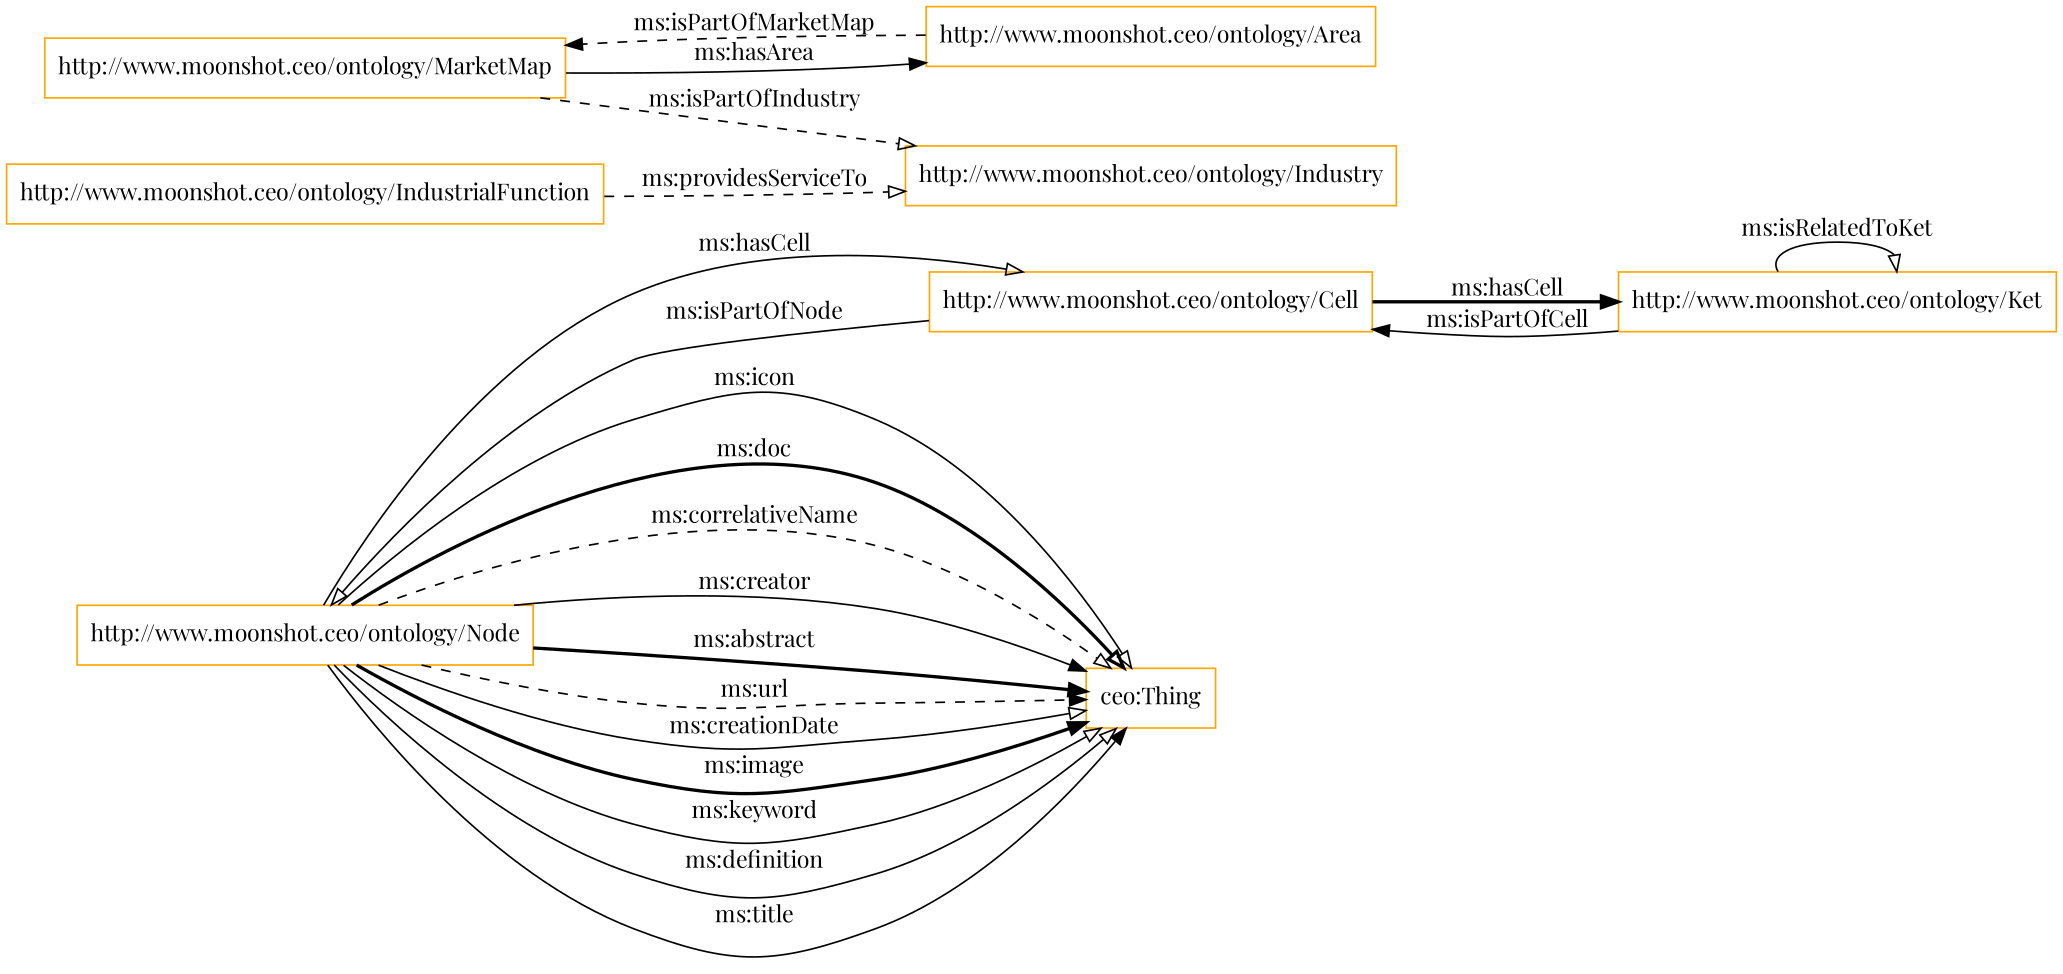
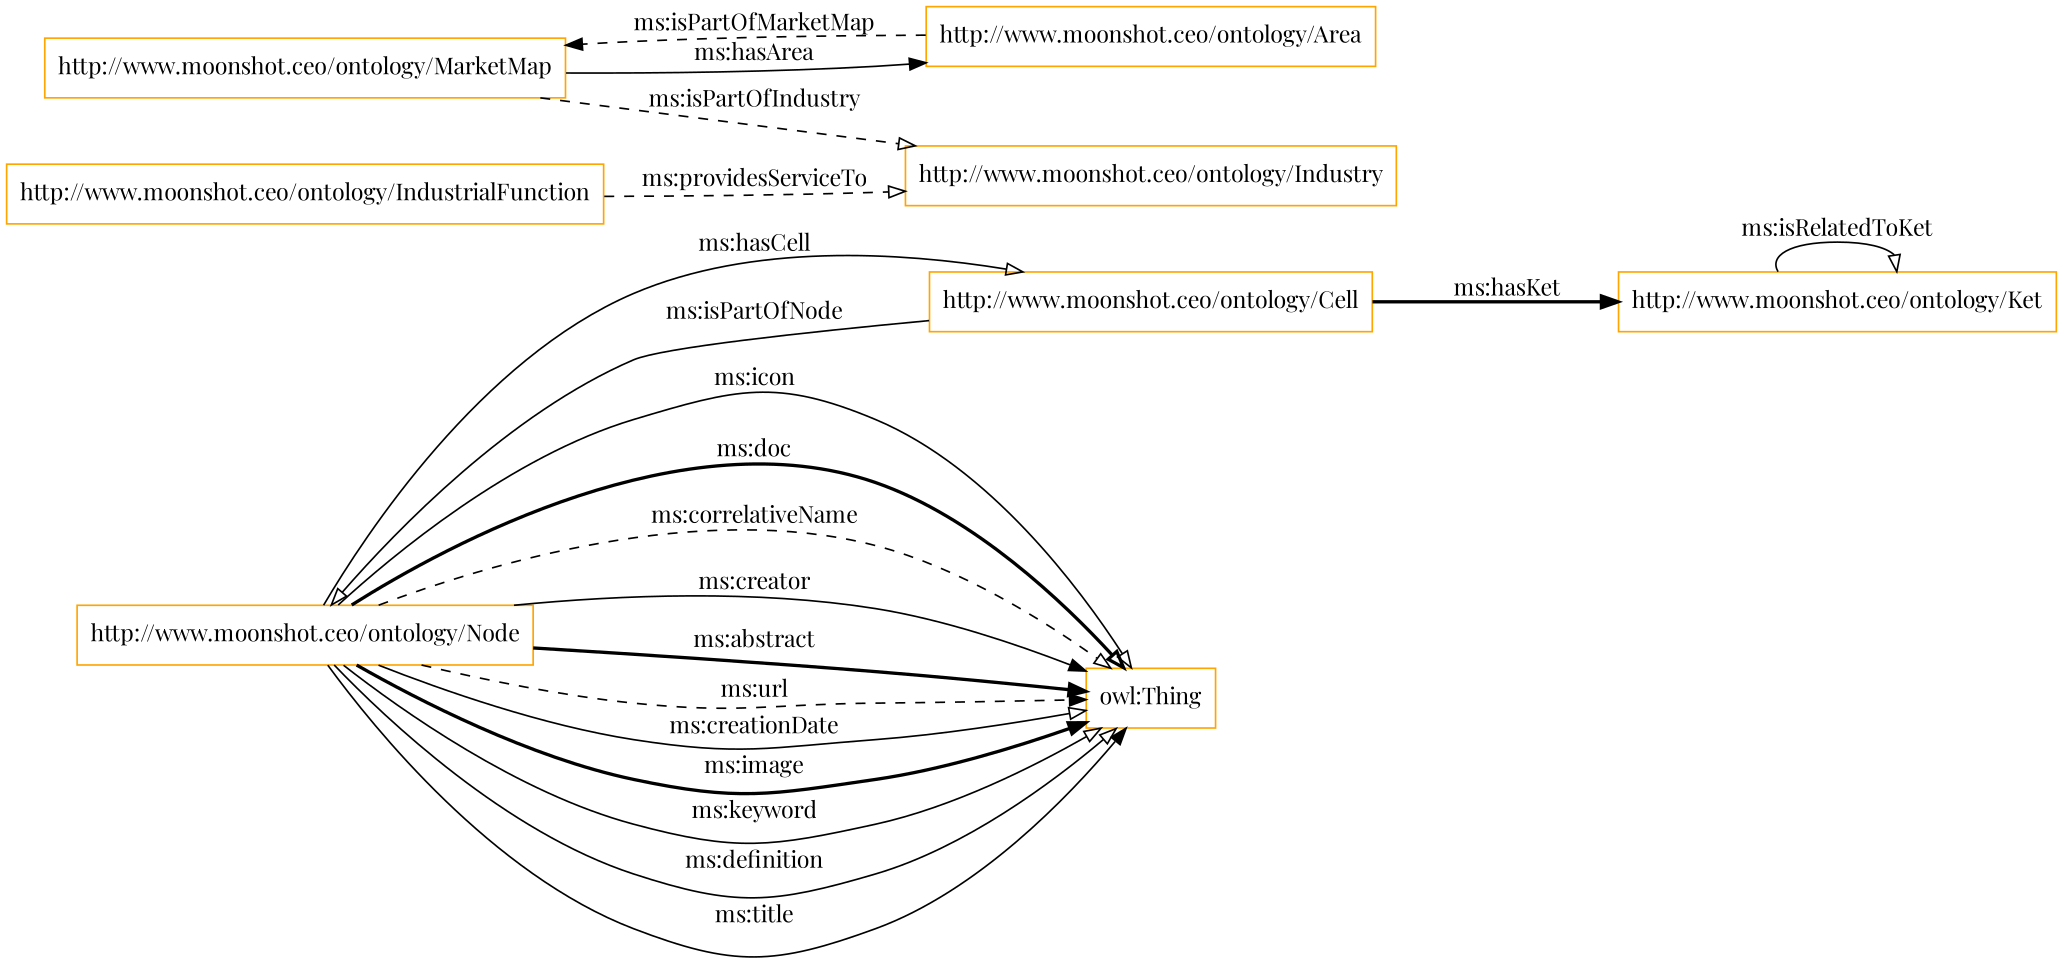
(1507, 289) -> (1507, 289)
(1504, 337) -> none
(1151, 698) -> (1151, 698)
